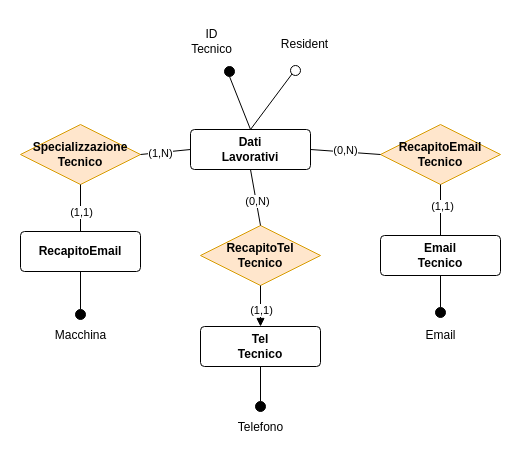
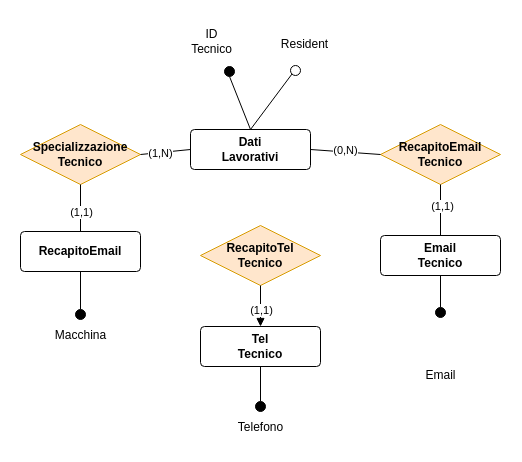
(256, 198) -> none
(441, 336) -> (441, 376)
